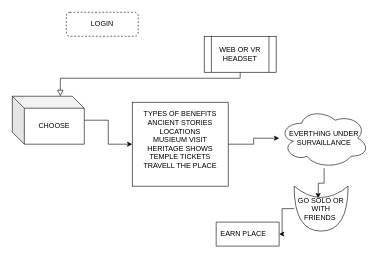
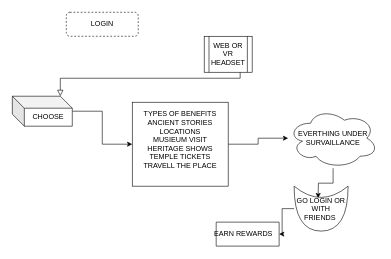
(240, 54) -> (228, 54)
(48, 120) -> (42, 111)
(324, 138) -> (333, 138)
(321, 209) -> (321, 209)
(244, 234) -> (244, 234)
